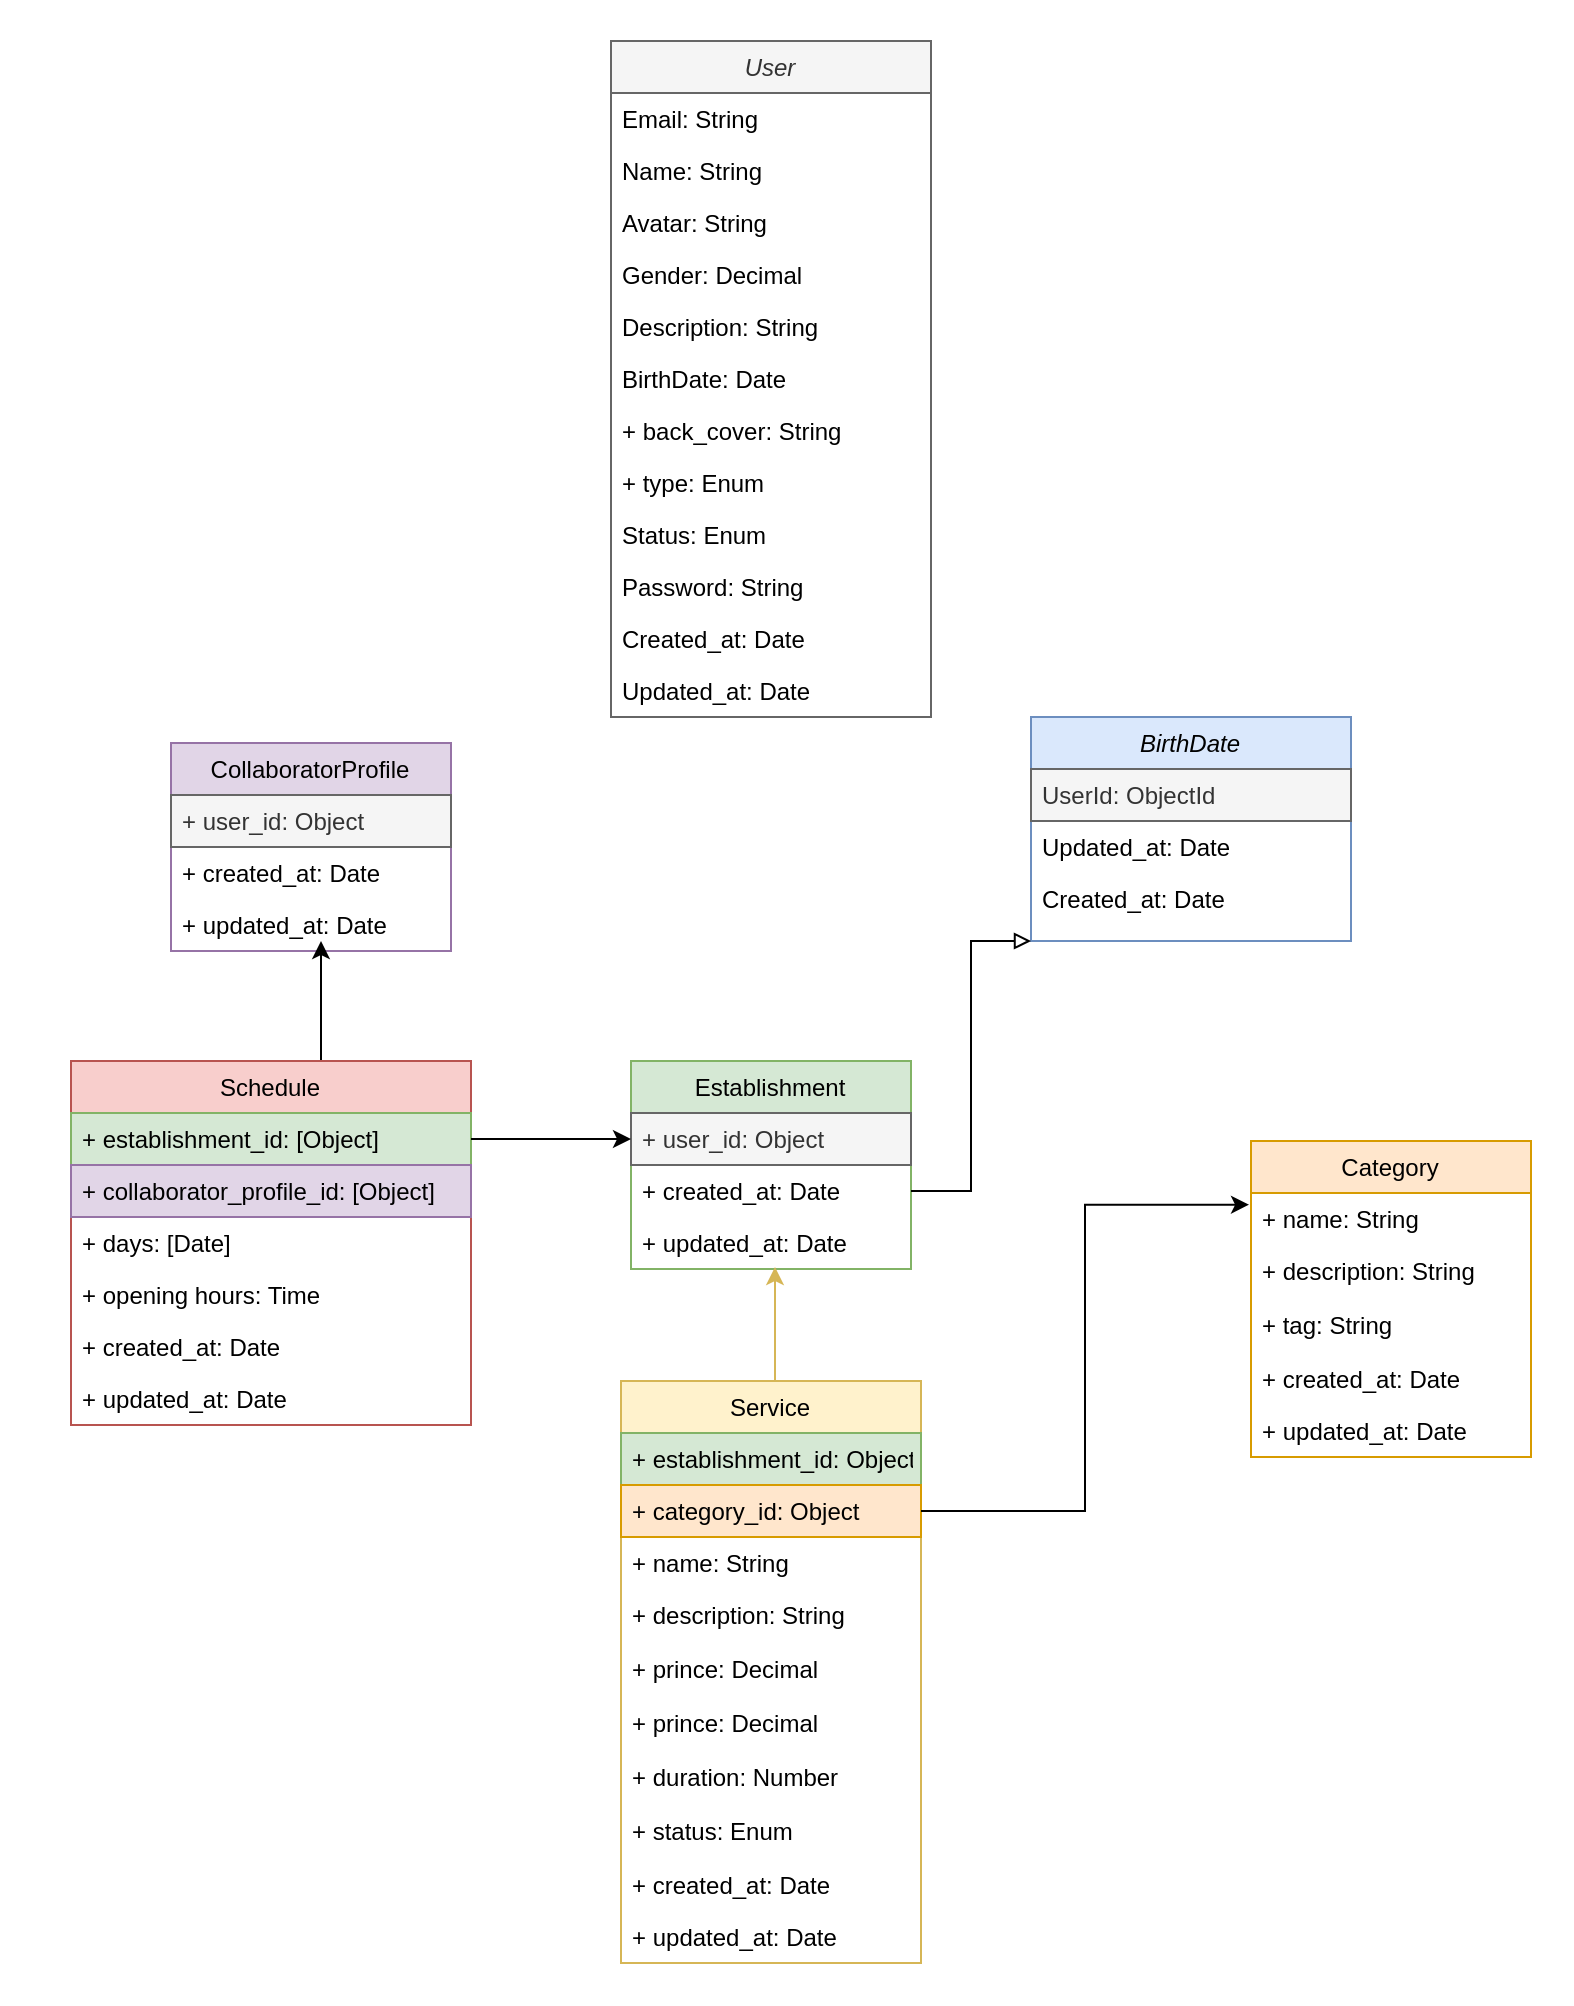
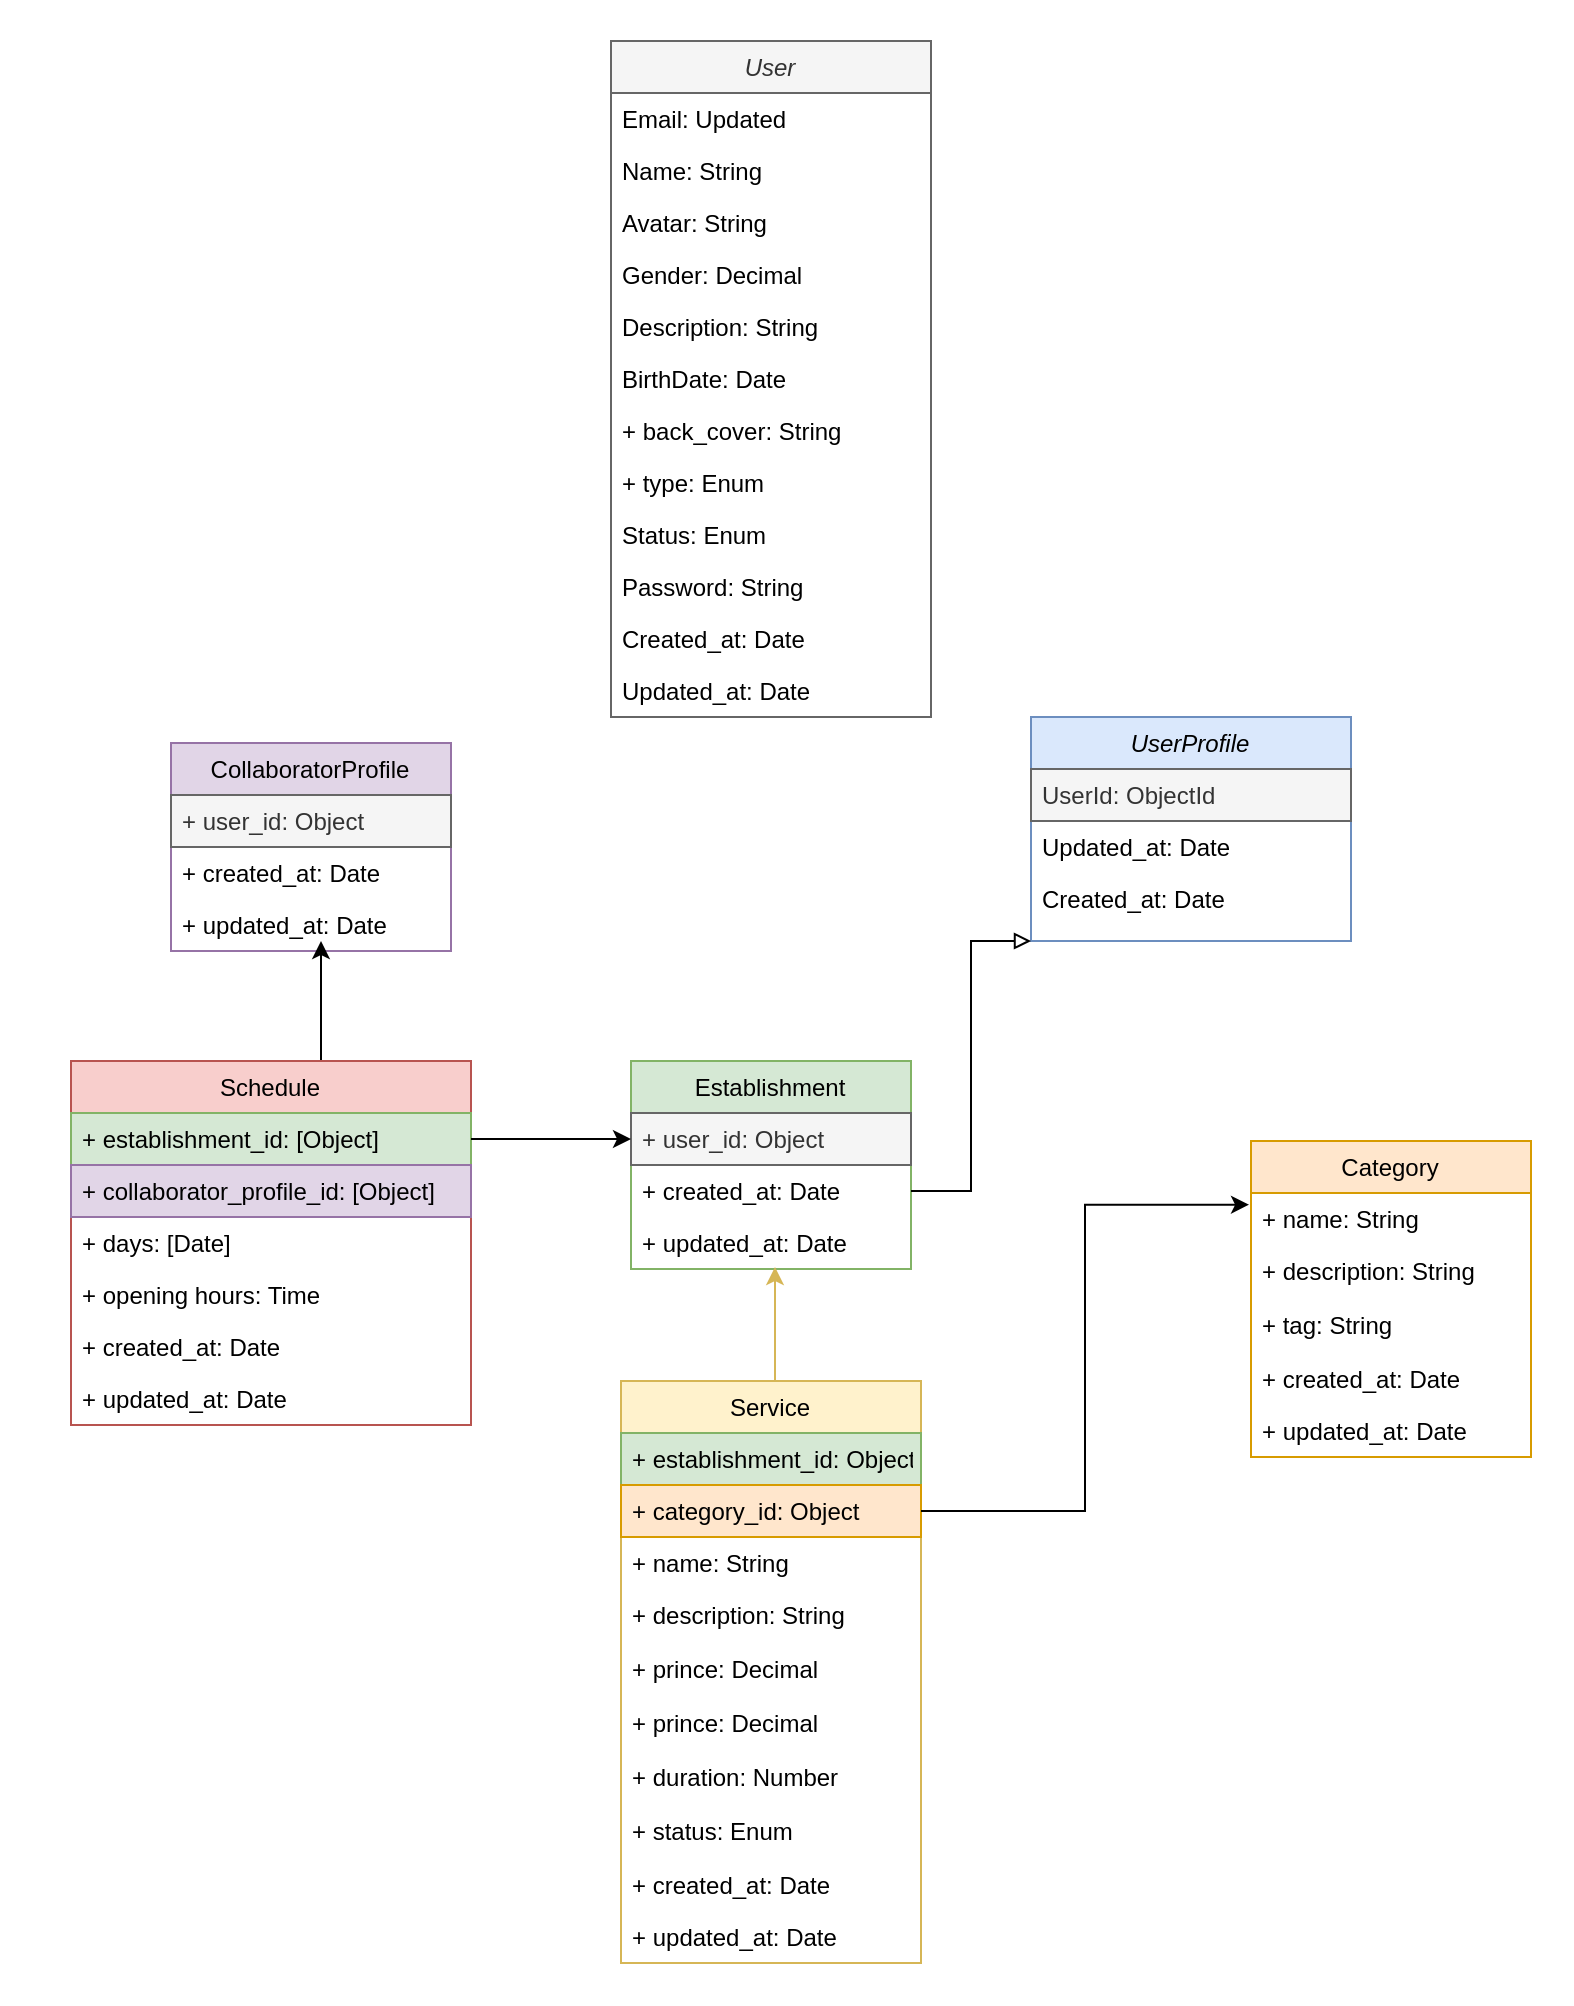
(694, 120) -> (704, 120)
(1190, 744) -> (1190, 744)
